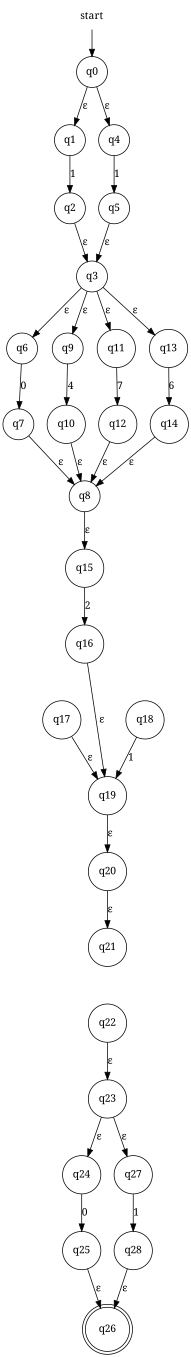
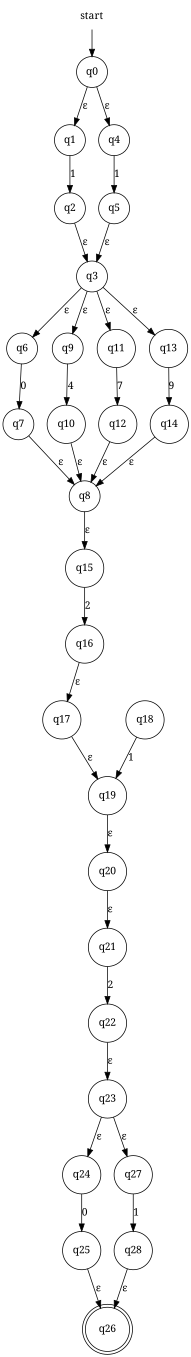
(172, 386) -> (172, 386)
(96, 716) -> (74, 678)
none -> (107, 981)
